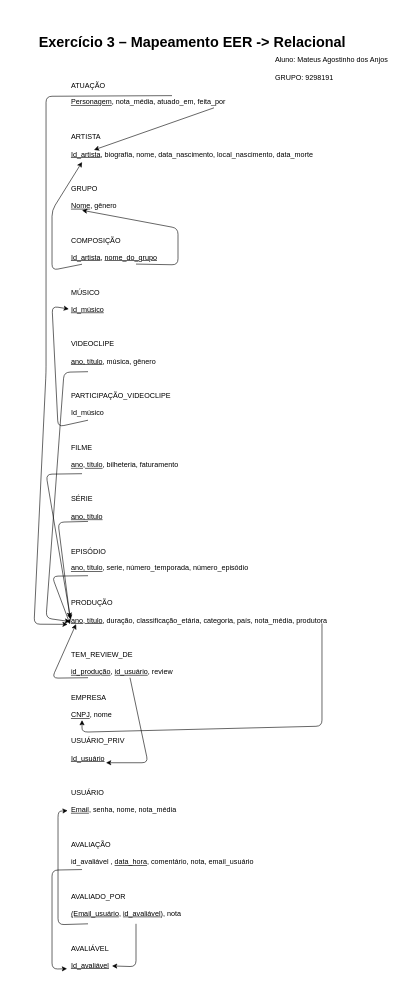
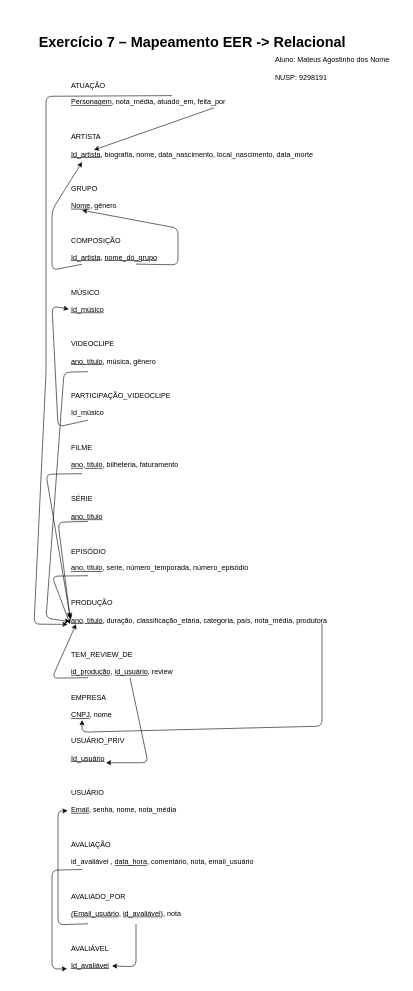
(192, 42) -> (192, 42)
(335, 60) -> (333, 60)
(301, 78) -> (299, 78)
